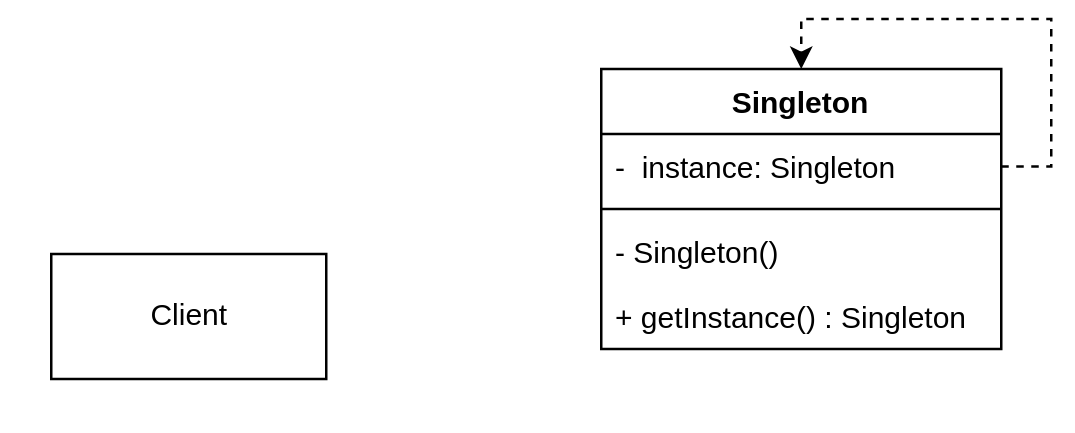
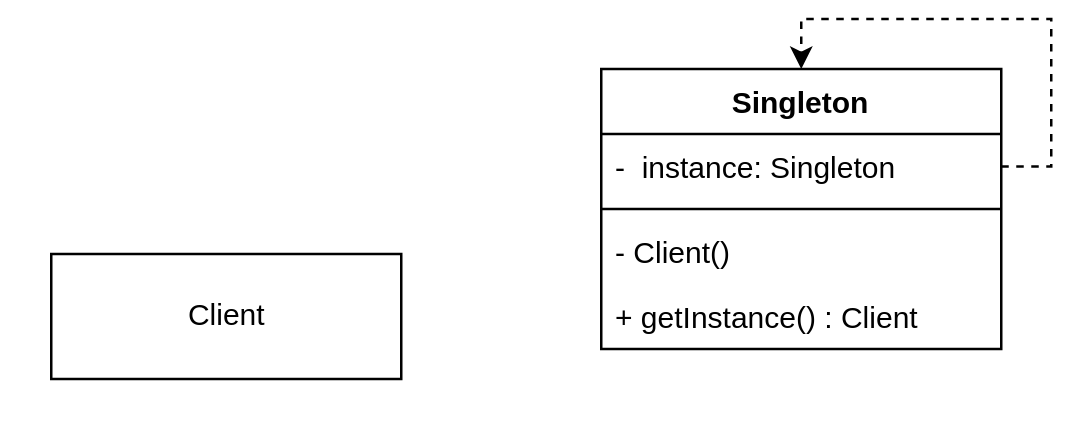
(713, 253) -> (687, 253)
(189, 316) -> (226, 316)
(818, 318) -> (793, 318)
